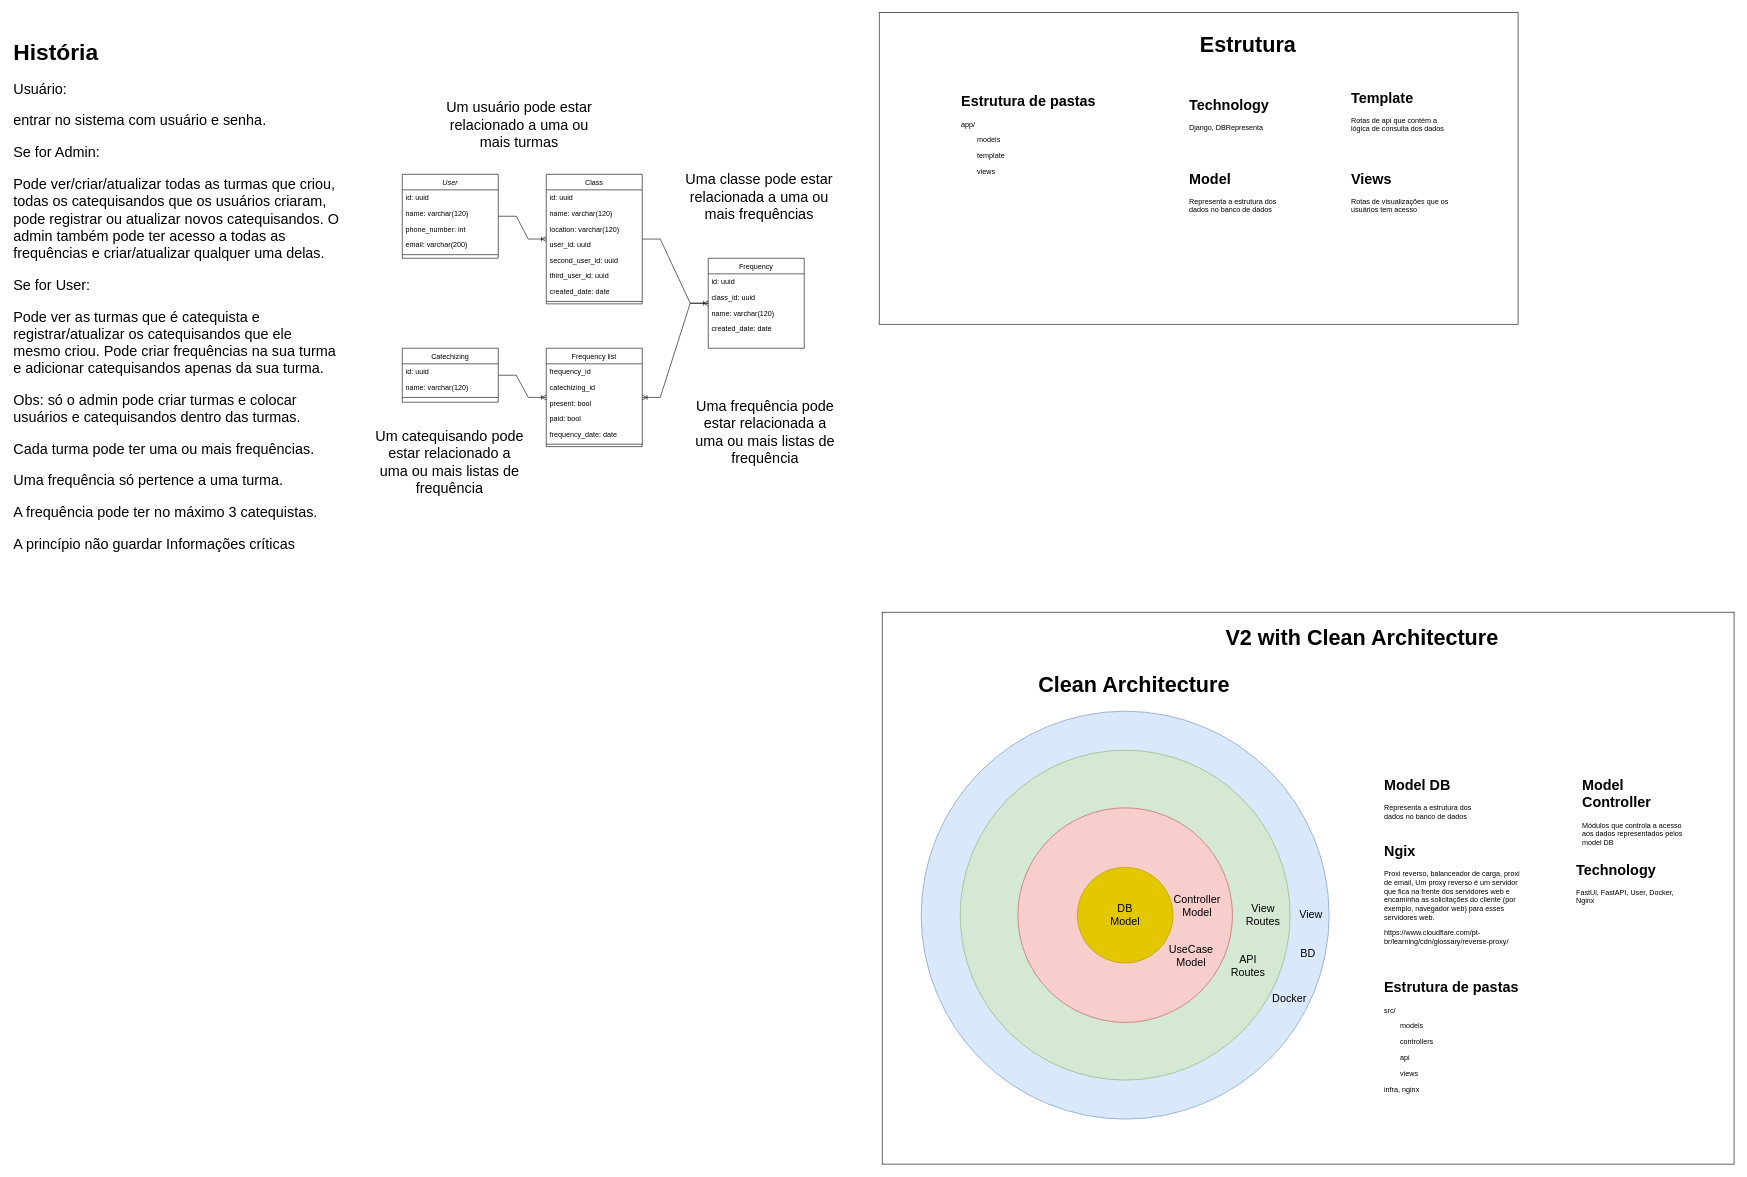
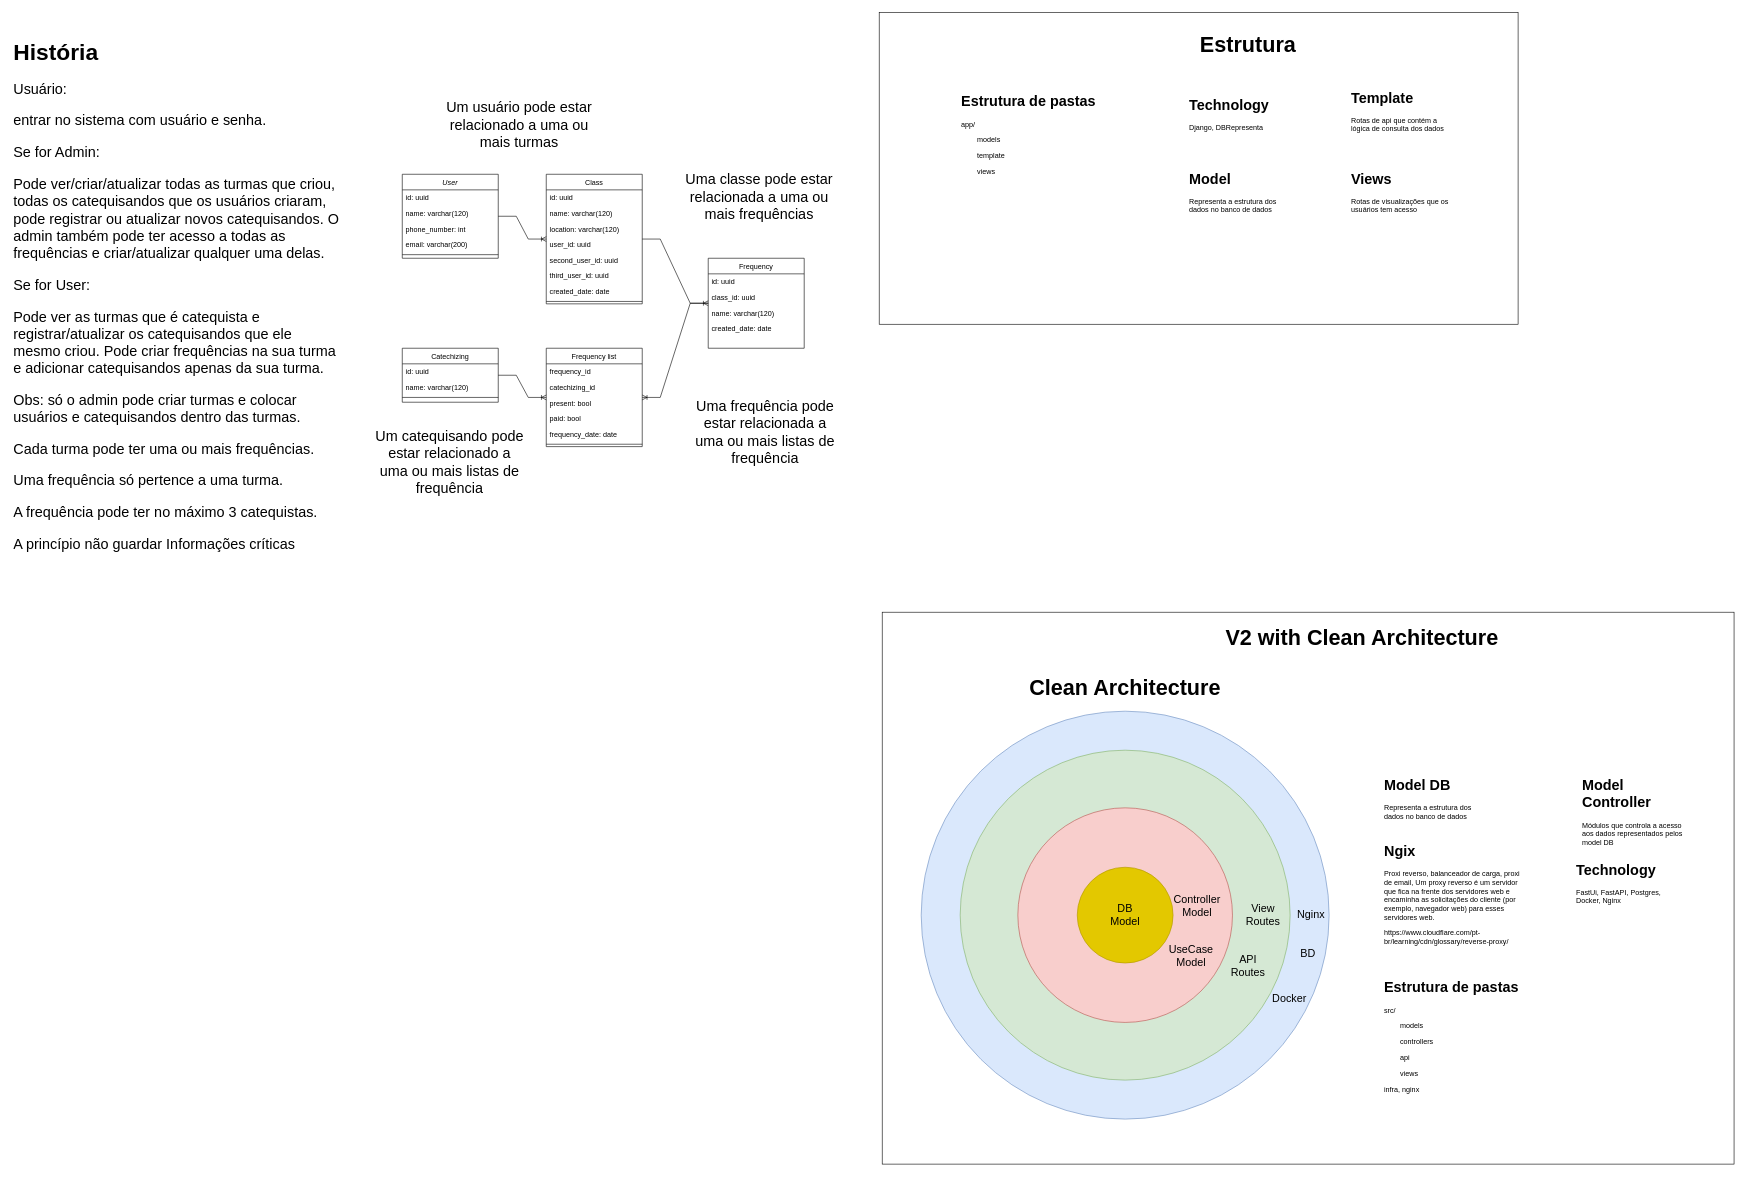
(1134, 684) -> (1125, 687)
(1630, 875) -> (1630, 875)
(1311, 915) -> (1311, 915)
